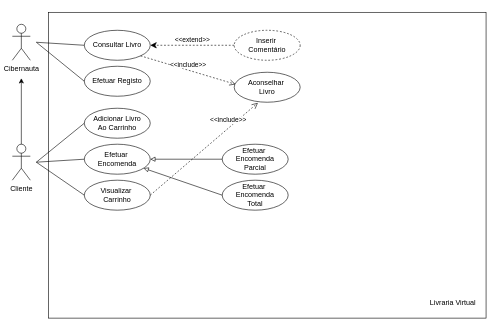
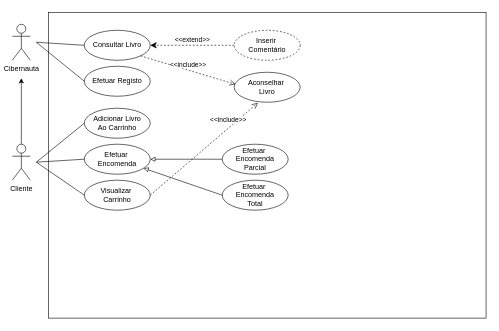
(453, 303) -> none
